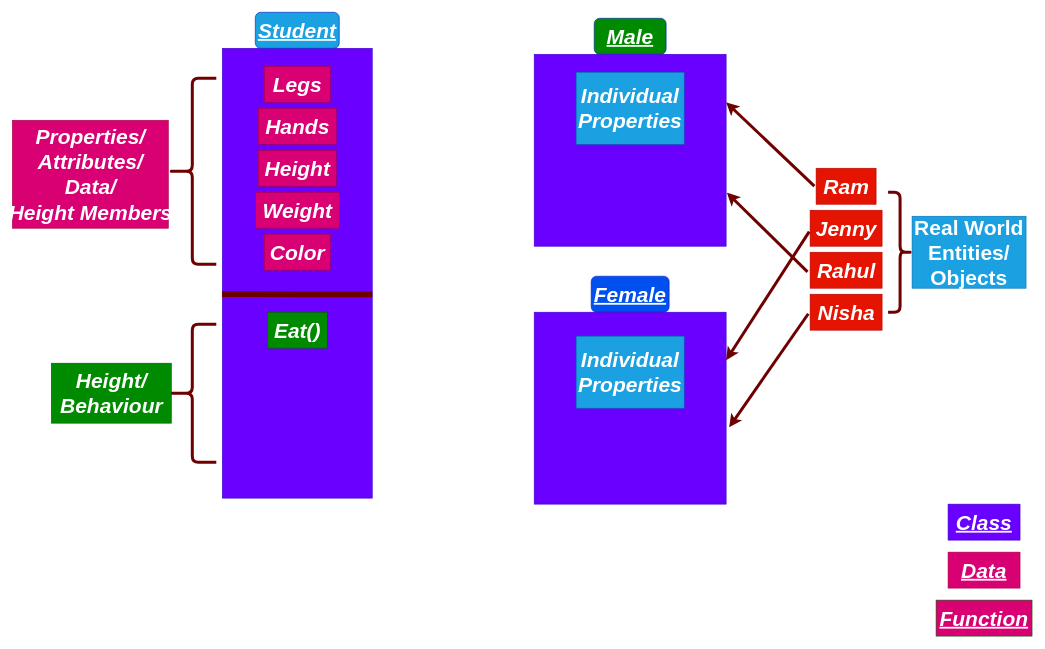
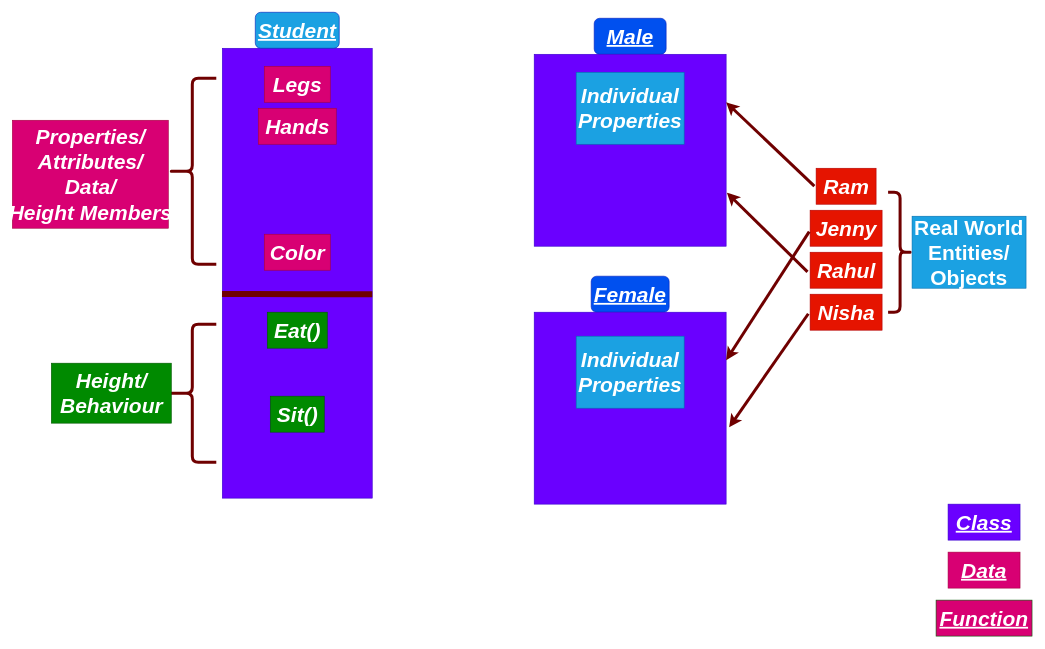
(630, 36) -> (630, 36)
(297, 168) -> none
(297, 210) -> none
none -> (297, 414)
